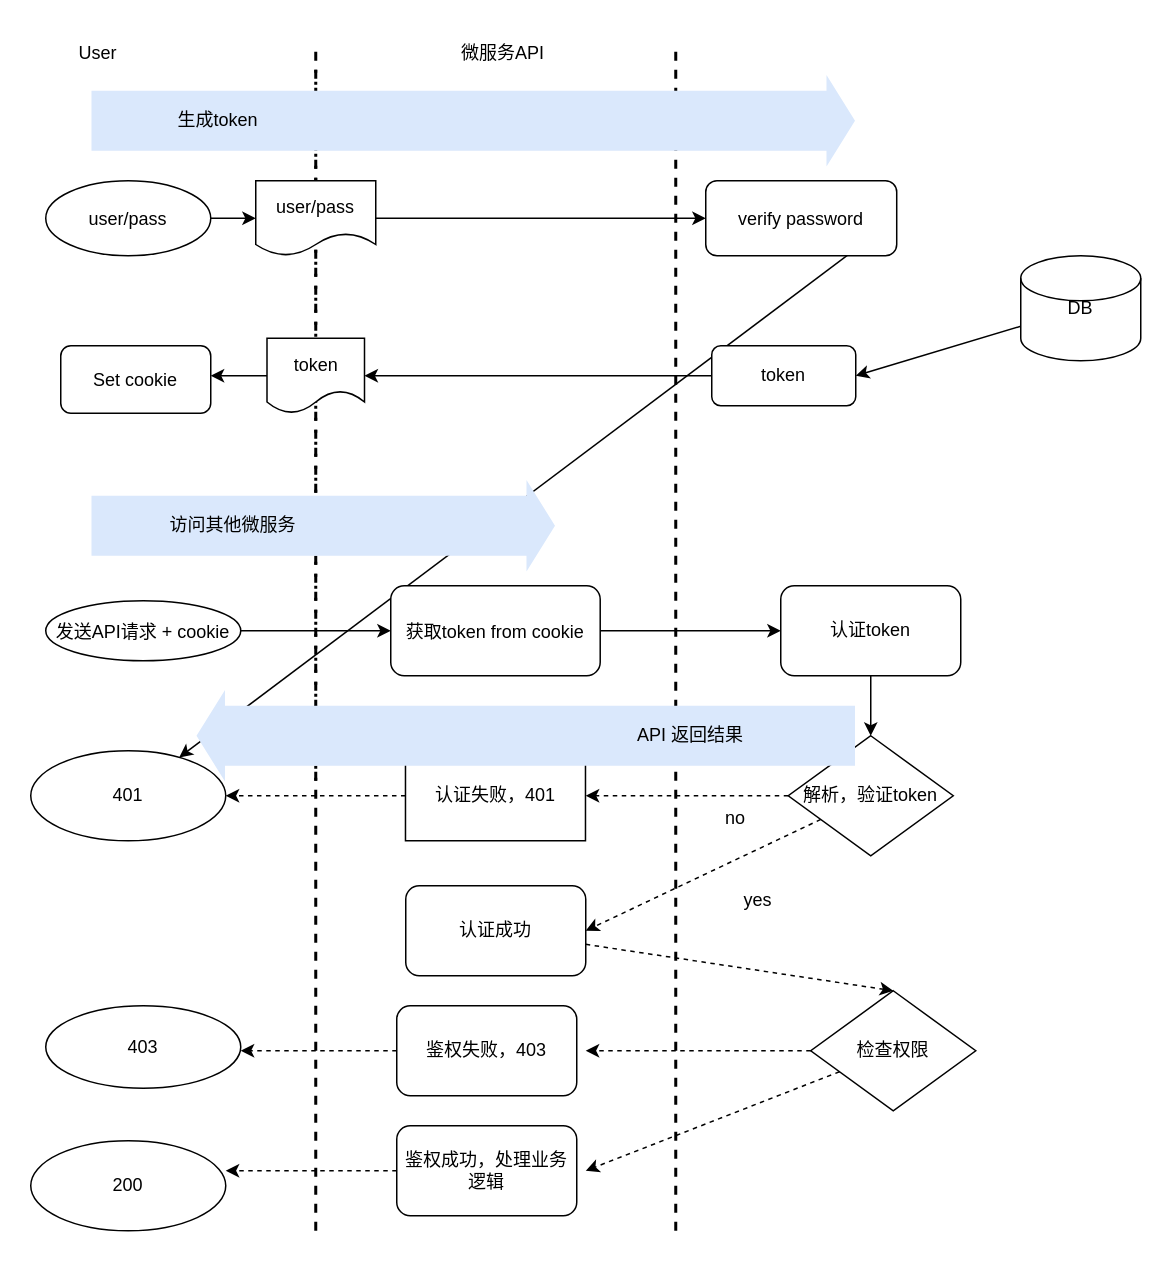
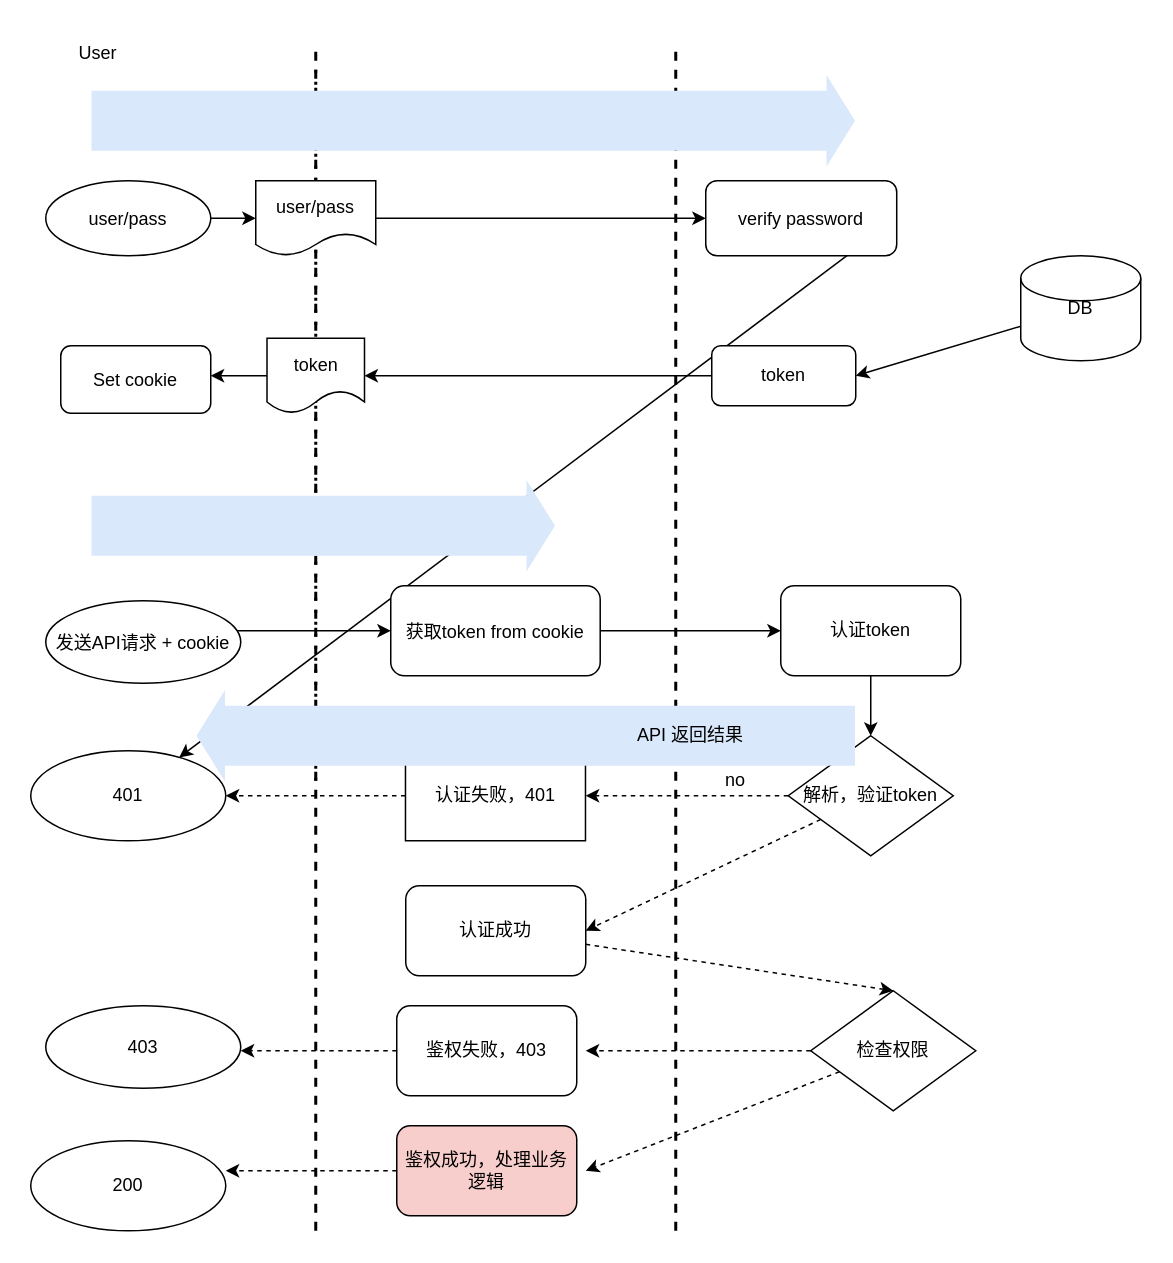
(503, 53) -> none
(218, 121) -> none
(233, 526) -> none
(143, 631) -> (143, 642)
(736, 818) -> (736, 781)
(758, 901) -> none
(487, 1171) -> (487, 1171)
